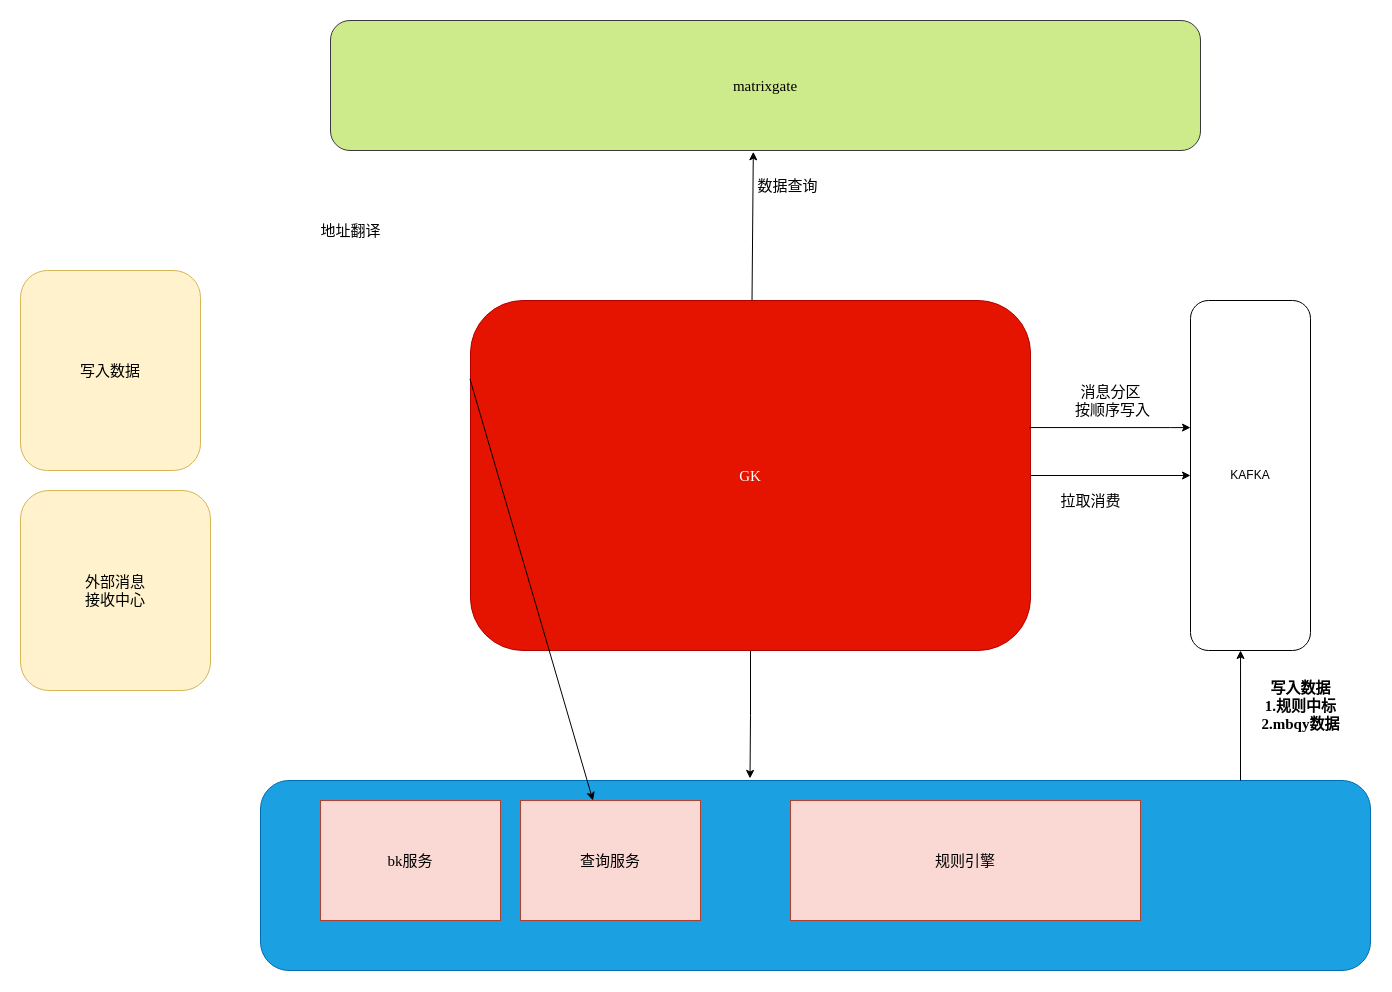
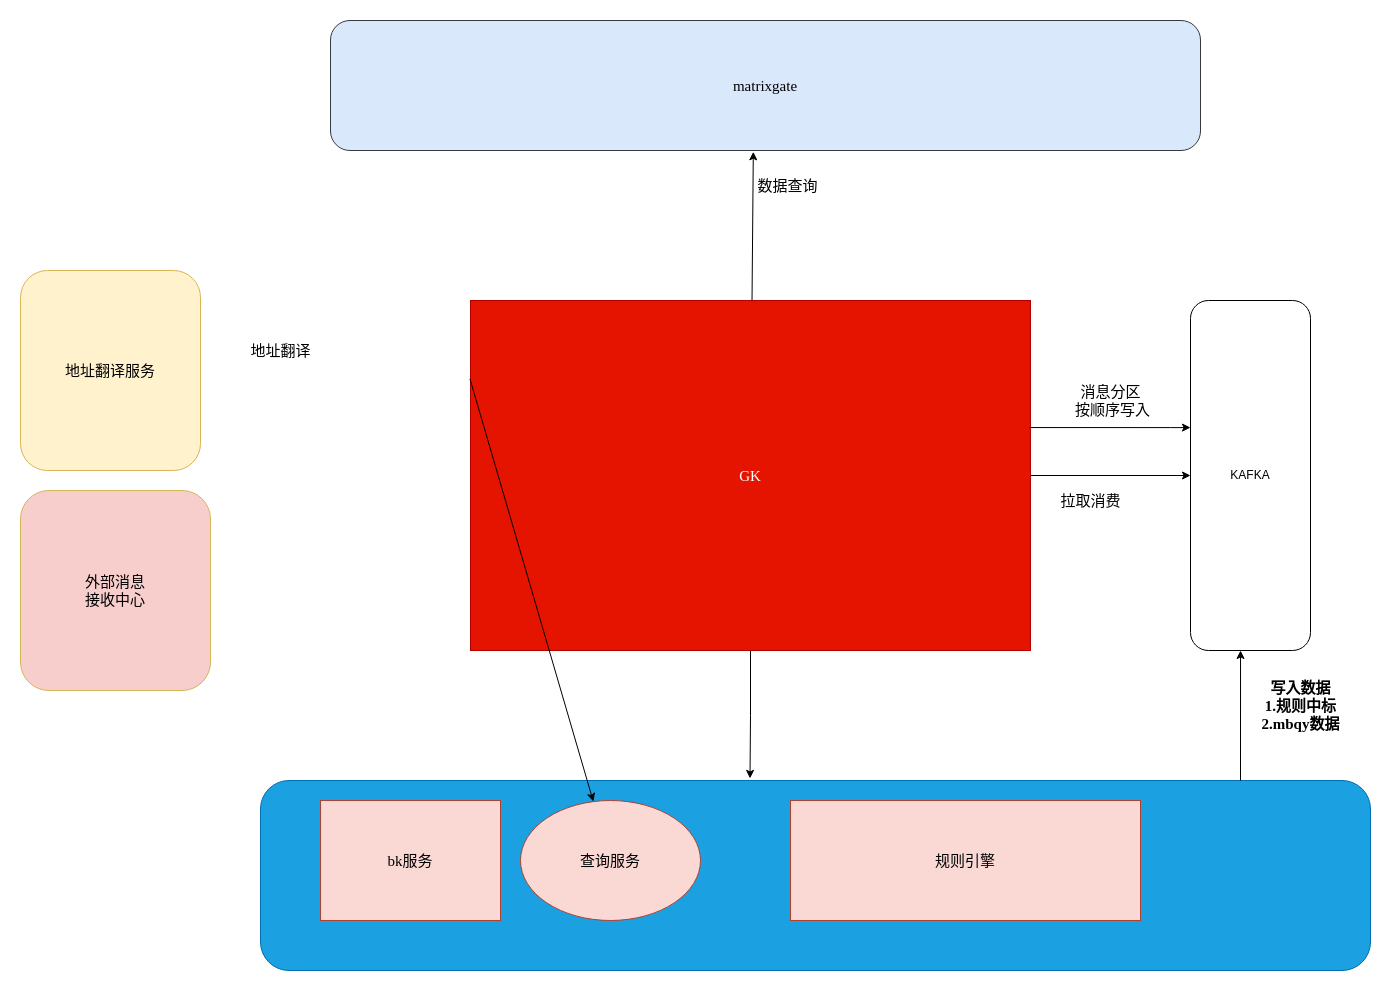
(766, 86) -> (766, 86)
(351, 231) -> (281, 351)
(111, 371) -> (111, 371)
(751, 476) -> (751, 476)
(116, 591) -> (116, 591)
(611, 861) -> (611, 861)
